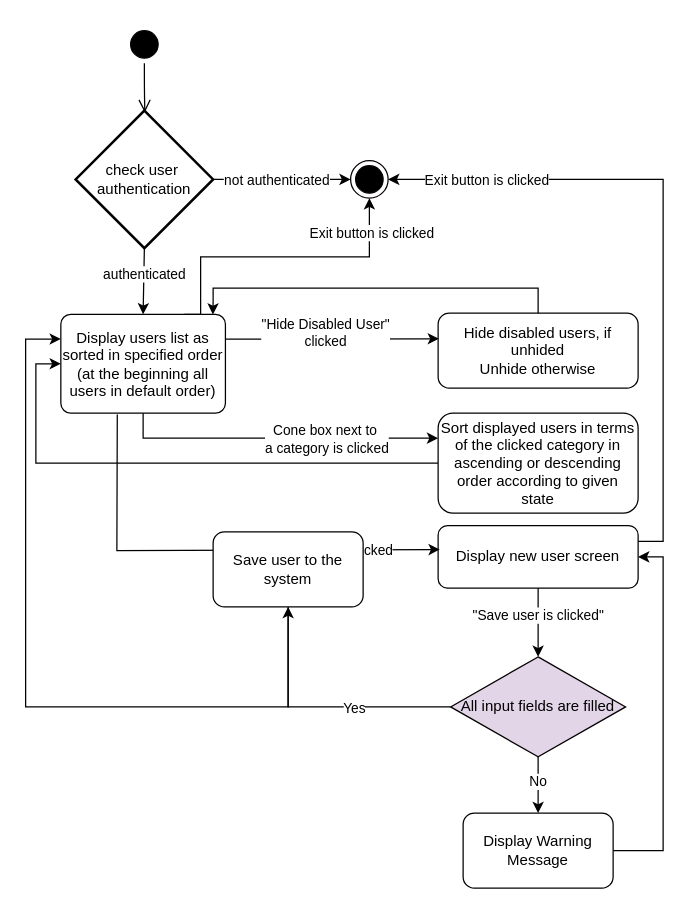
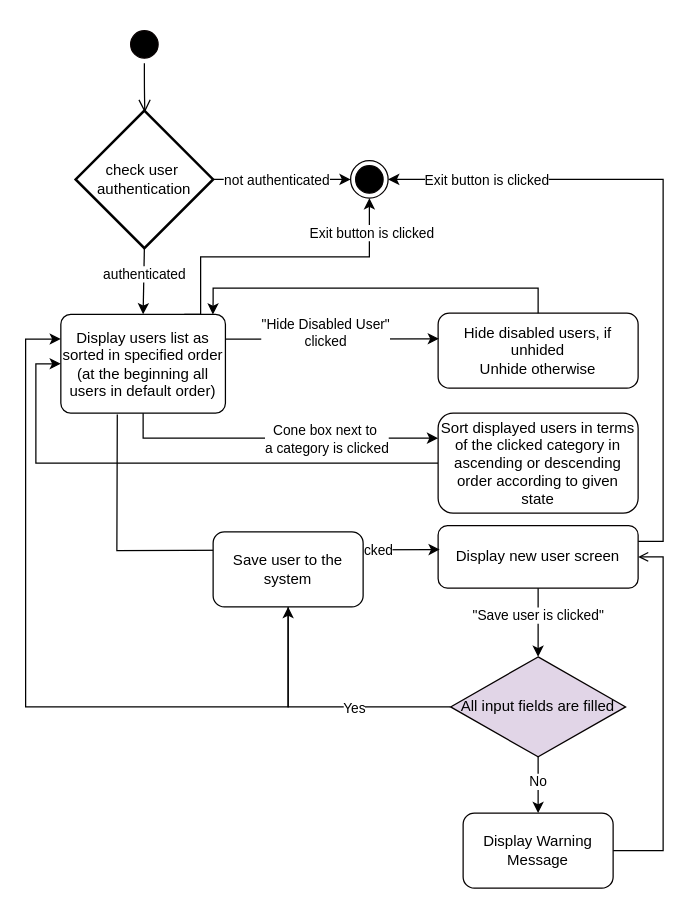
(648, 557) -> (646, 557)
